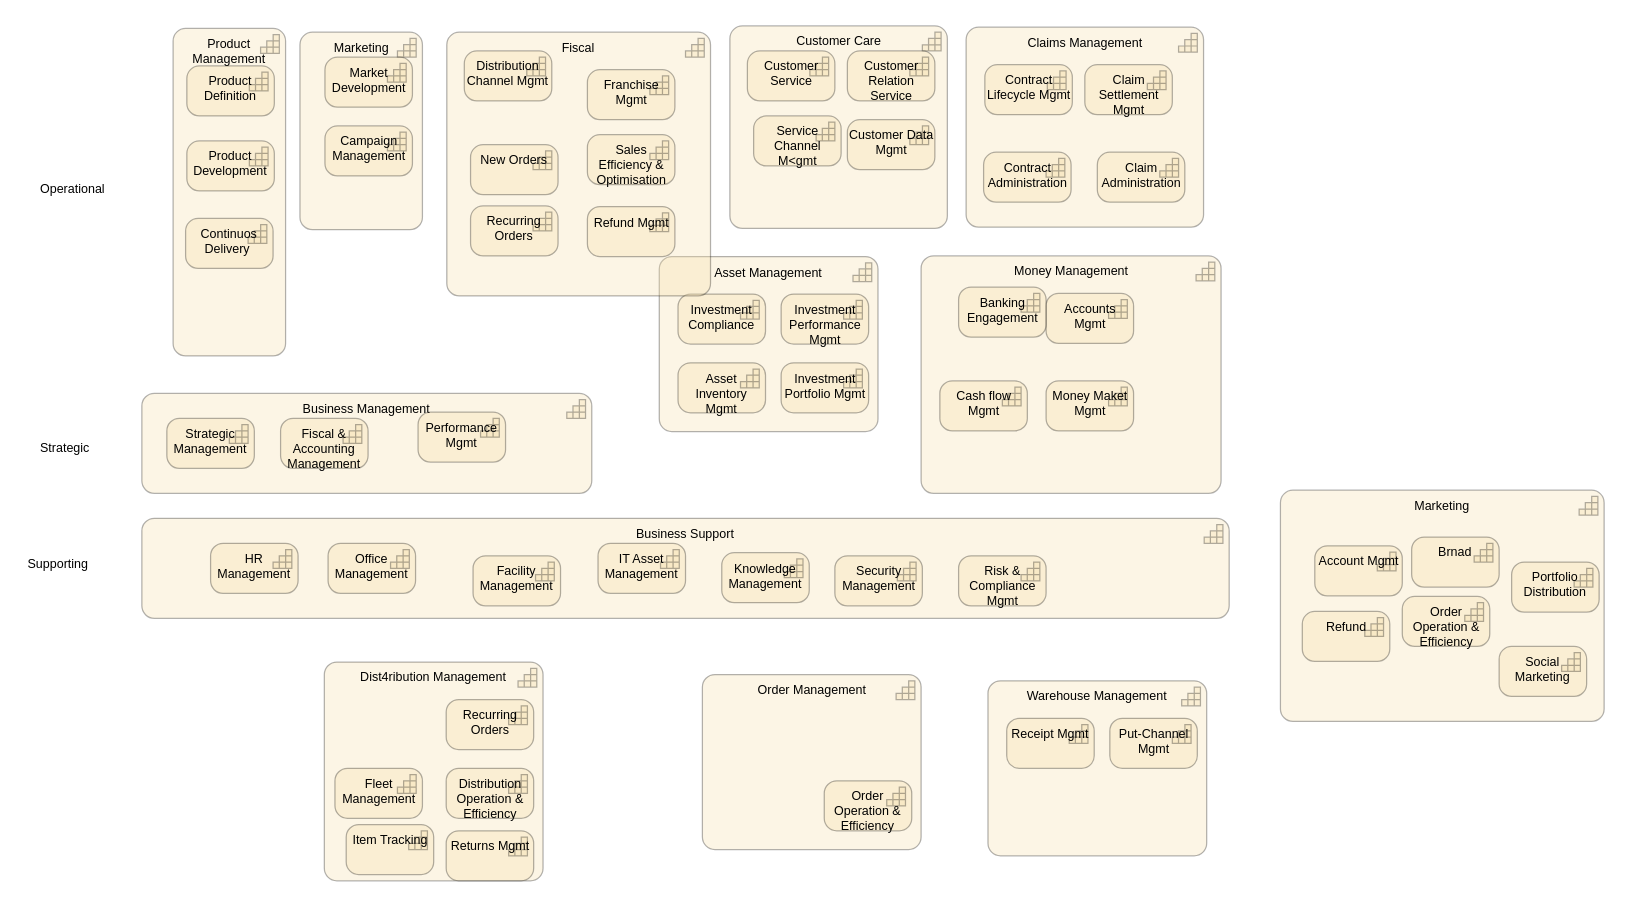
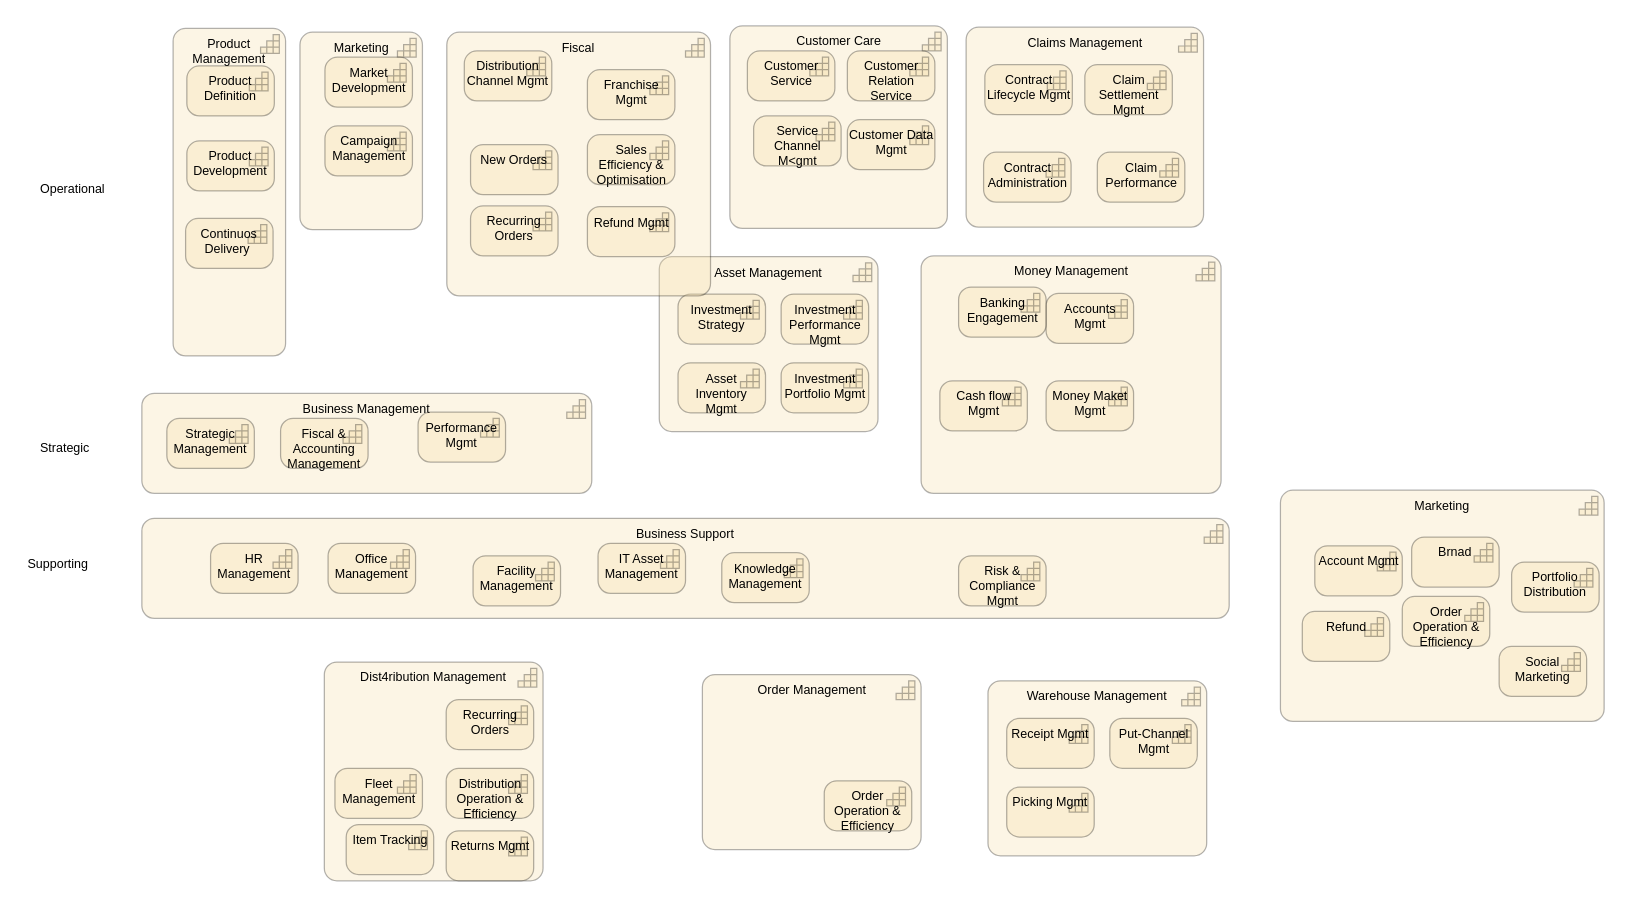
(1142, 176) -> (1142, 176)
(722, 318) -> (722, 318)
(879, 581) -> none
none -> (1051, 812)
